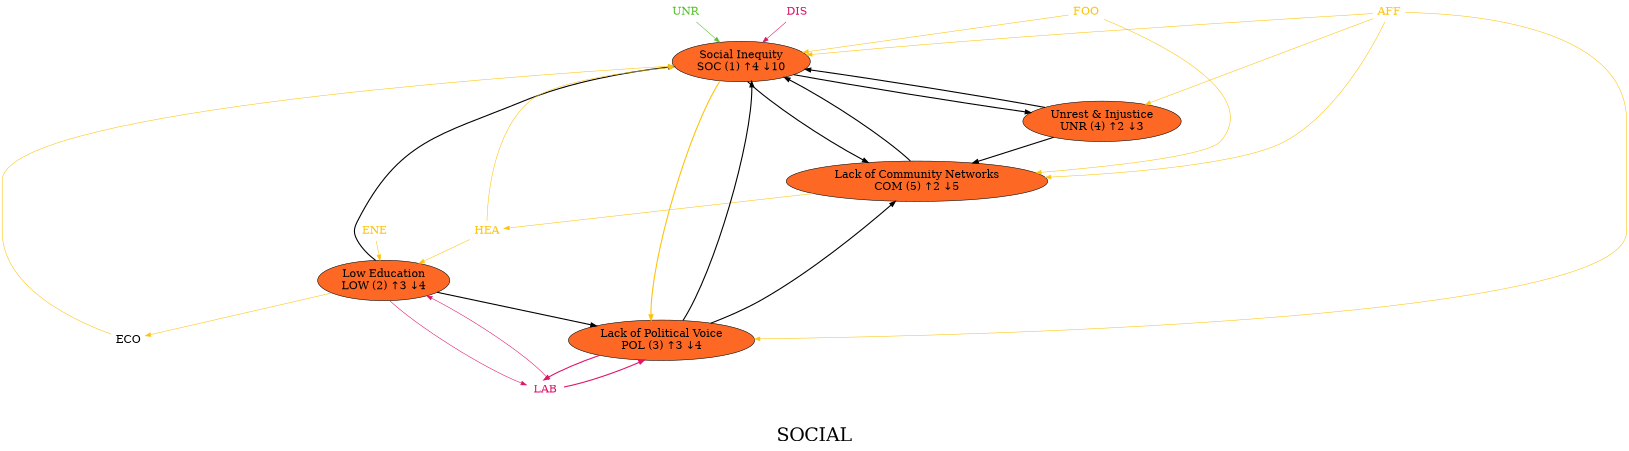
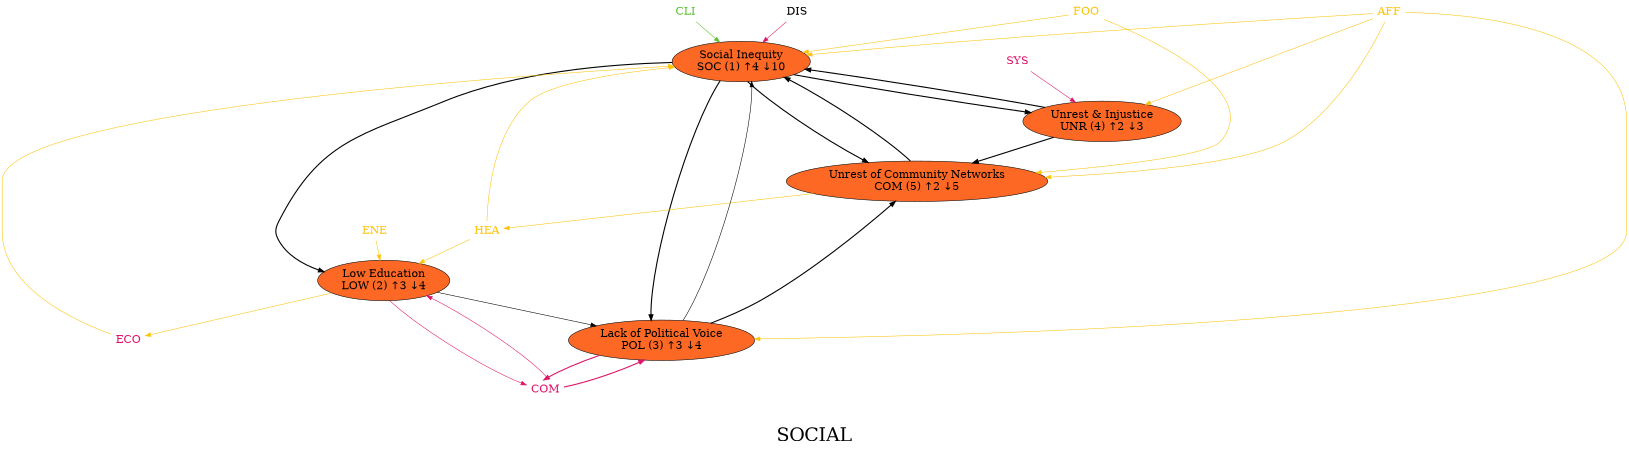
(686, 12) -> (686, 12)
(797, 12) -> (797, 12)
none -> (1017, 62)
(472, 121) -> (421, 111)
(917, 181) -> (917, 181)
(674, 194) -> (674, 194)
(729, 207) -> (729, 207)
(514, 309) -> (514, 309)
(128, 340) -> (128, 340)
(545, 390) -> (545, 390)
